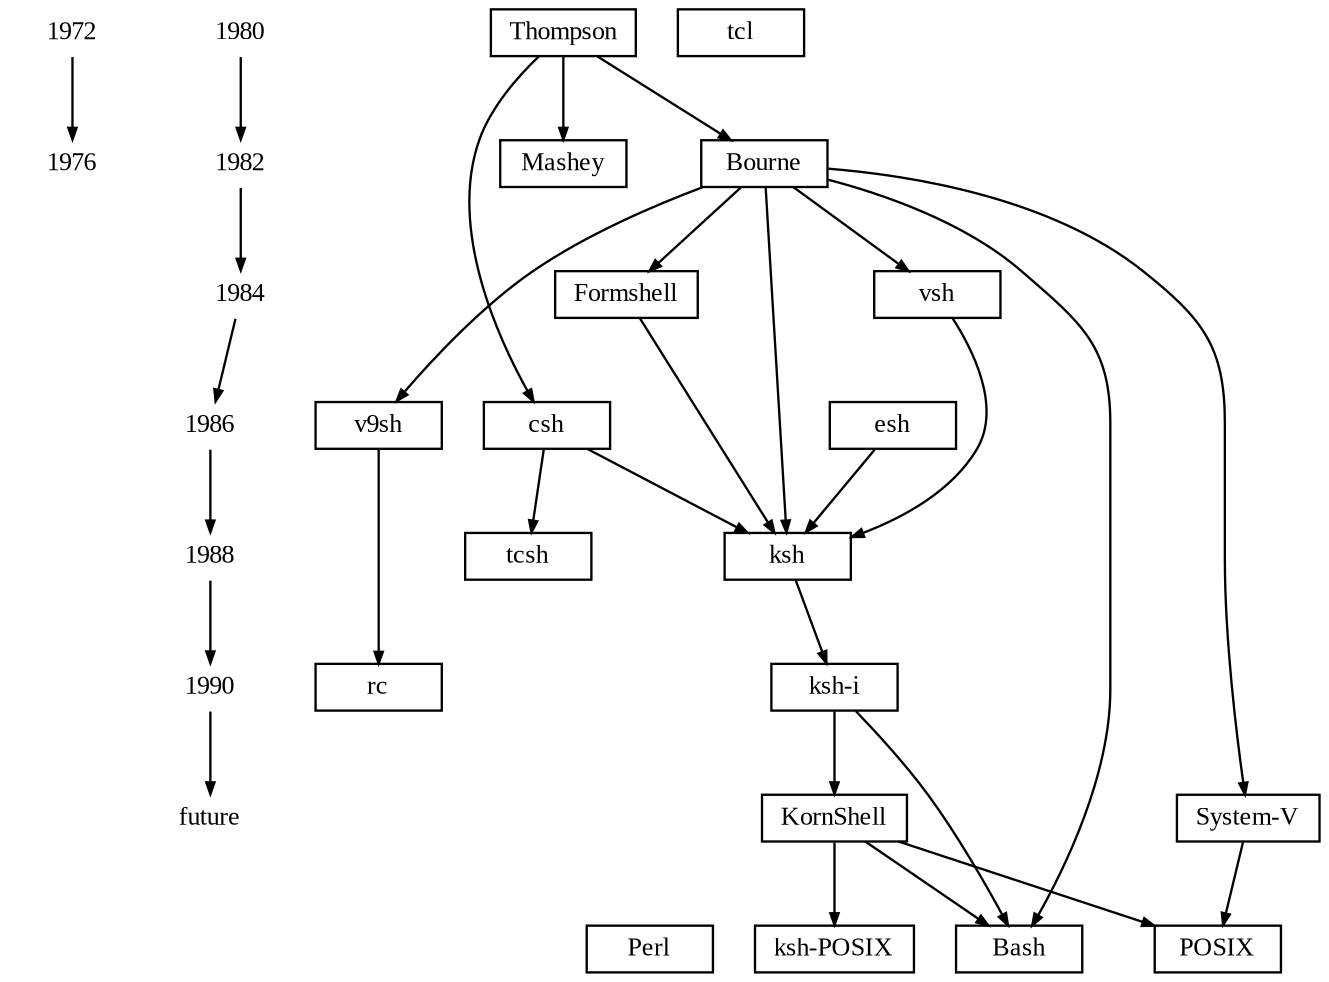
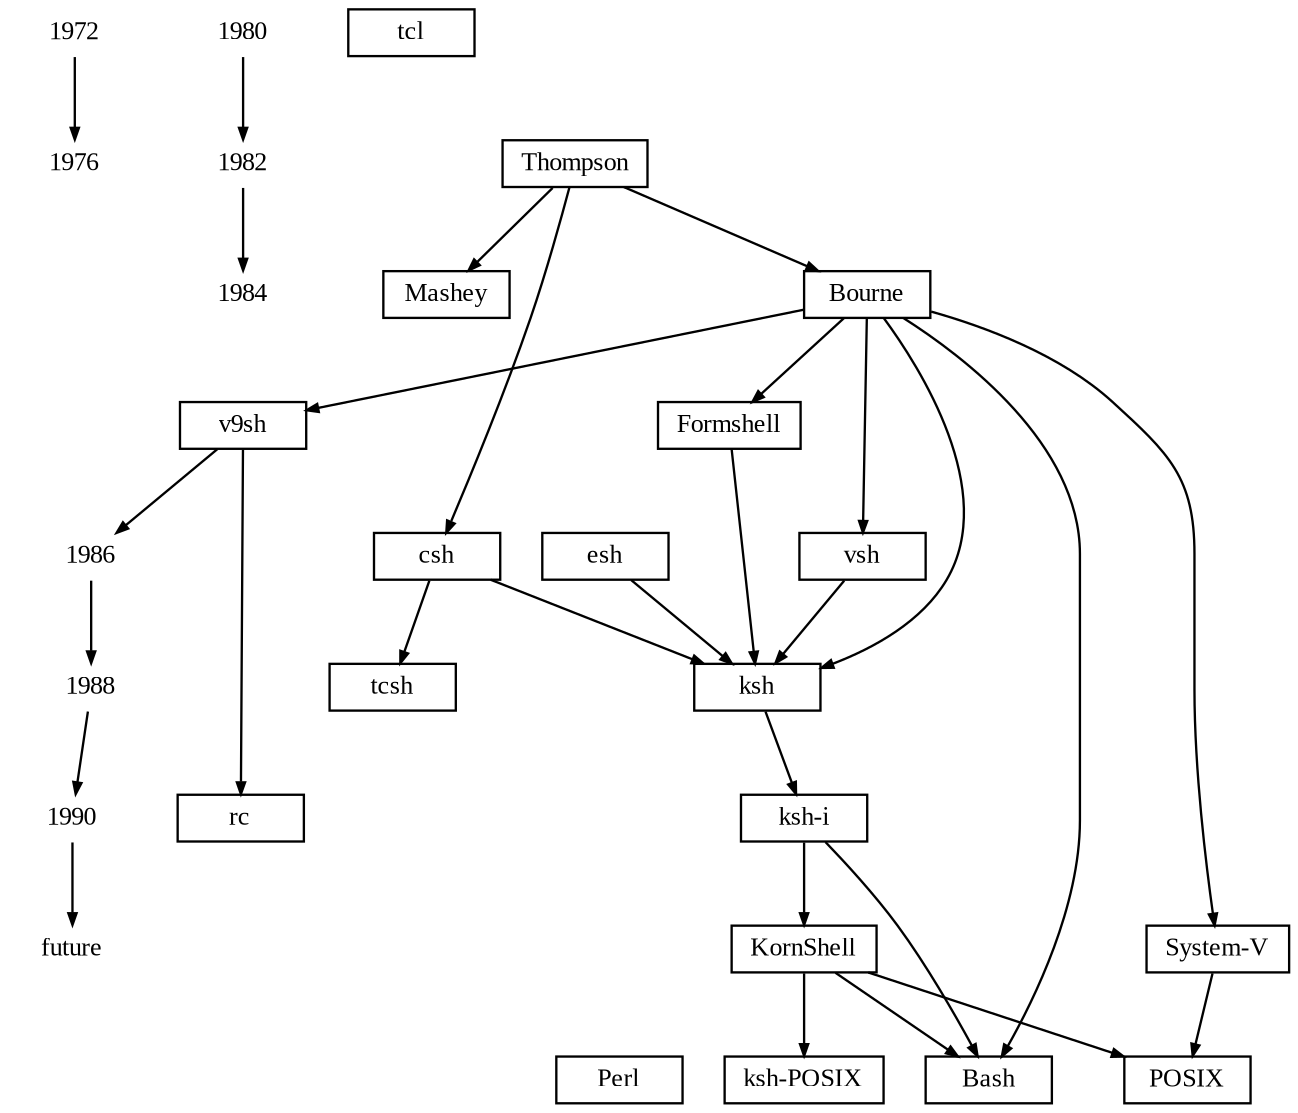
(227, 354) -> (171, 487)
